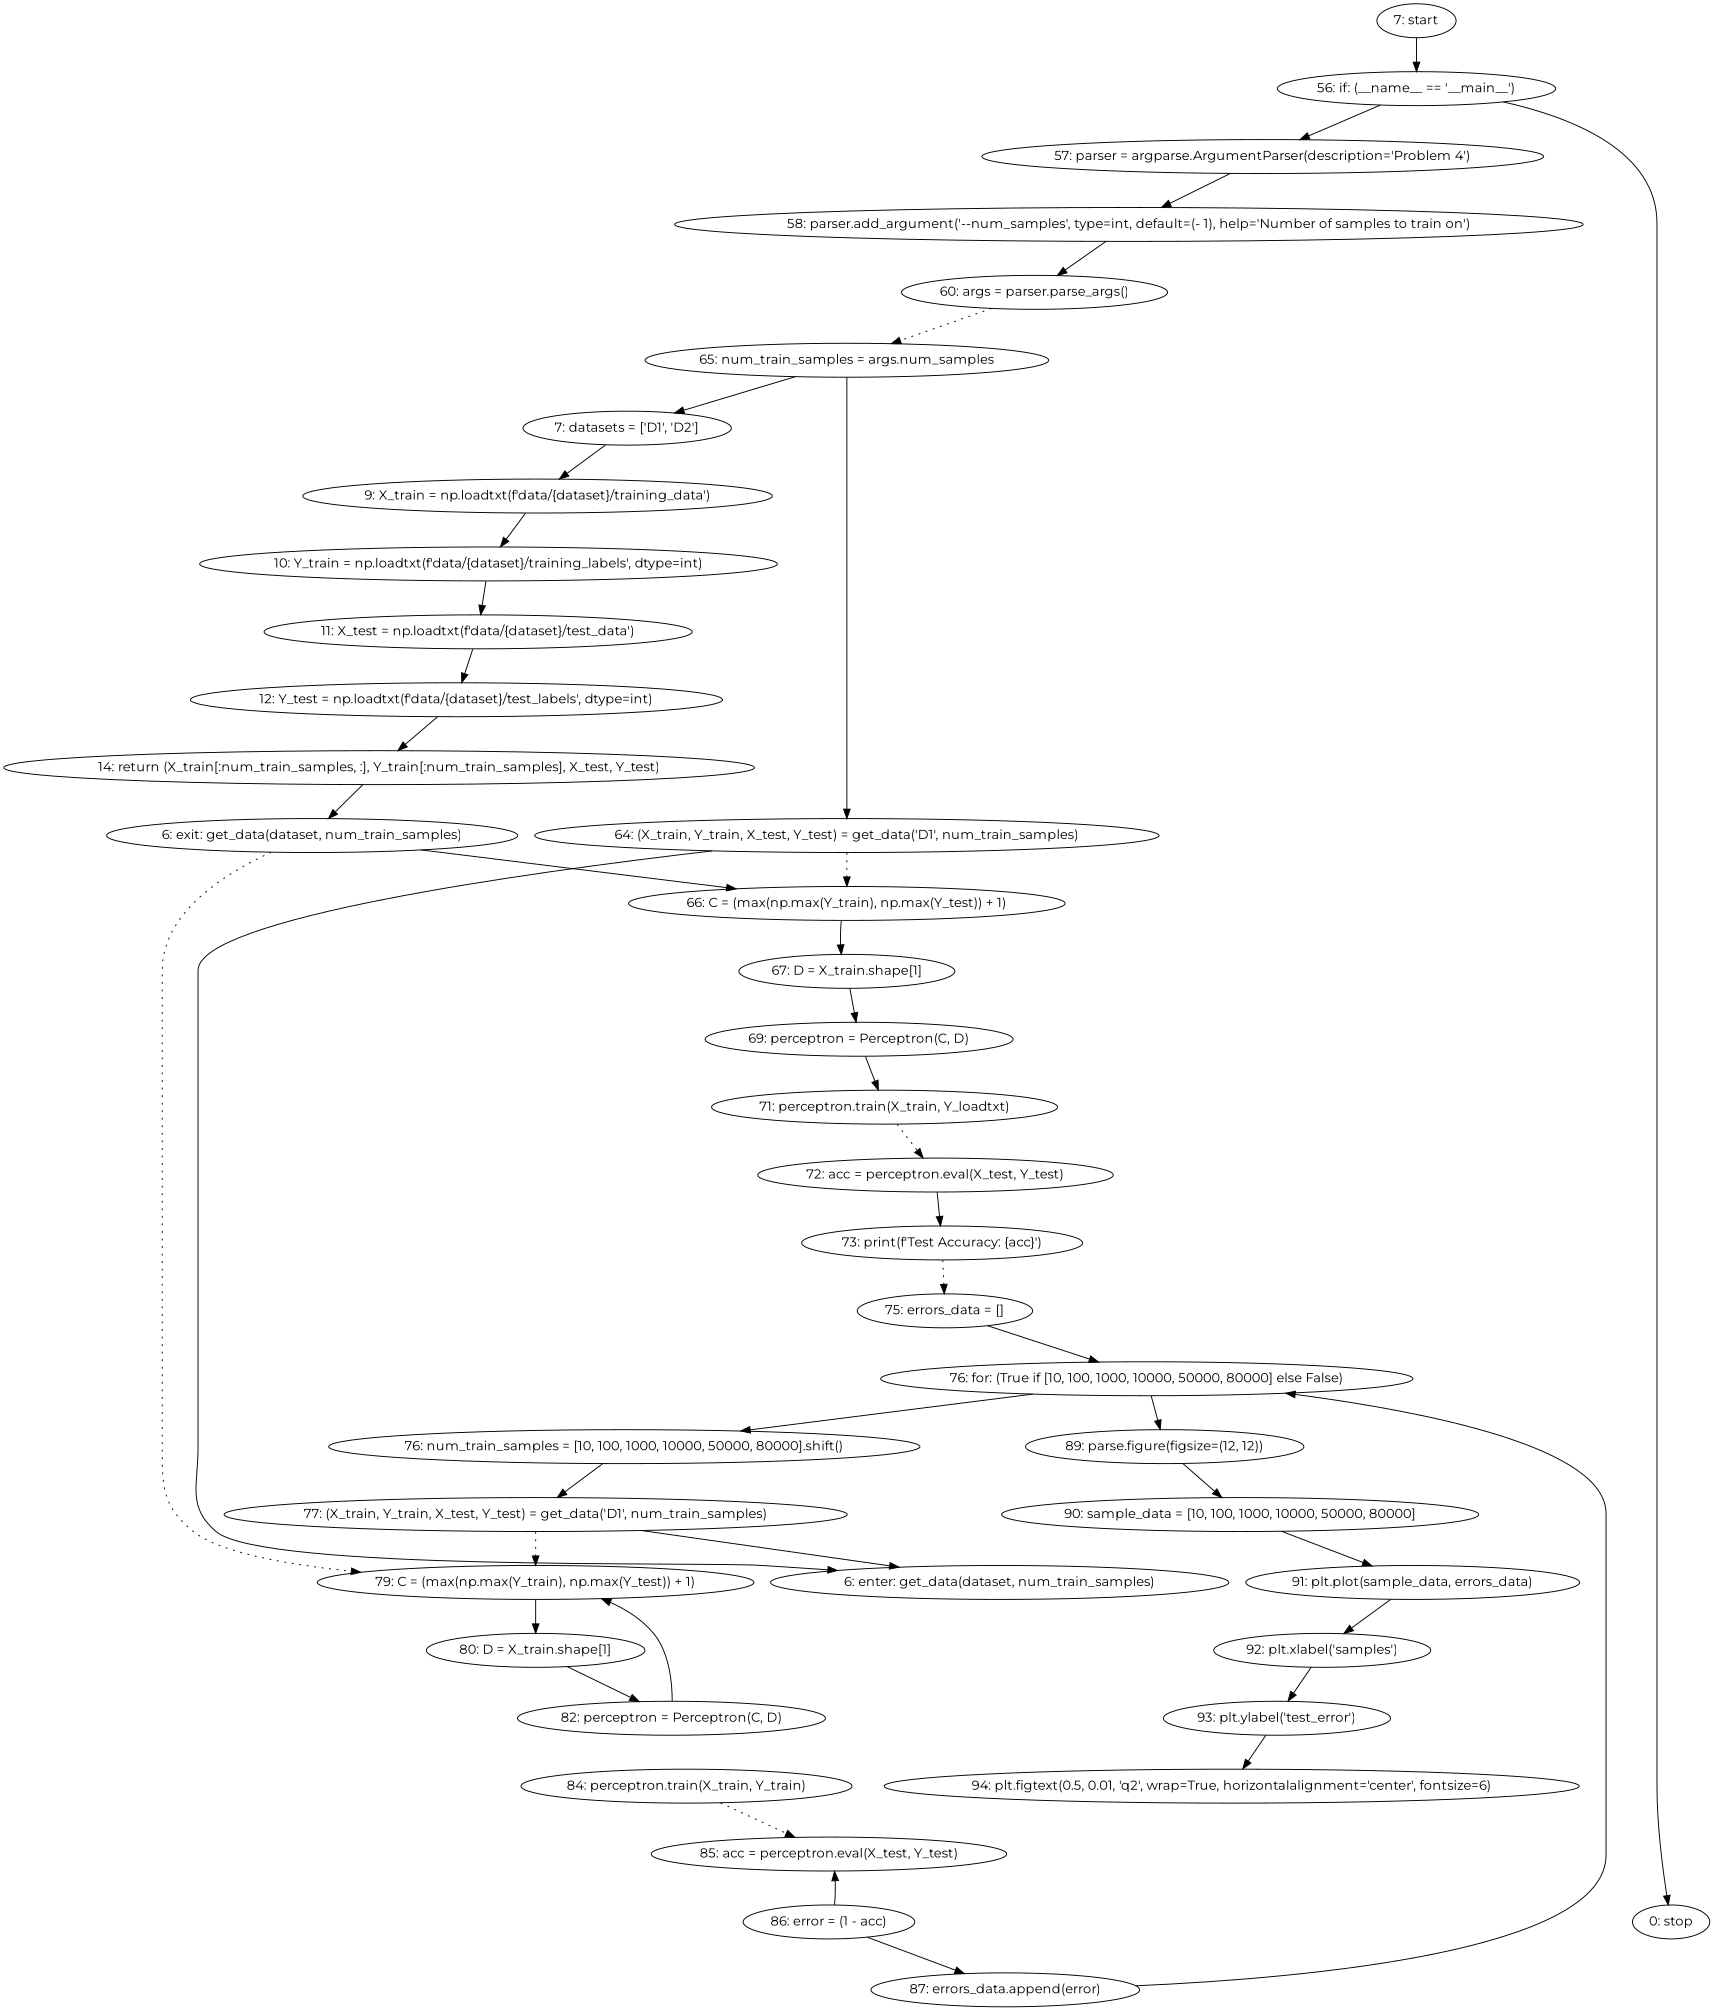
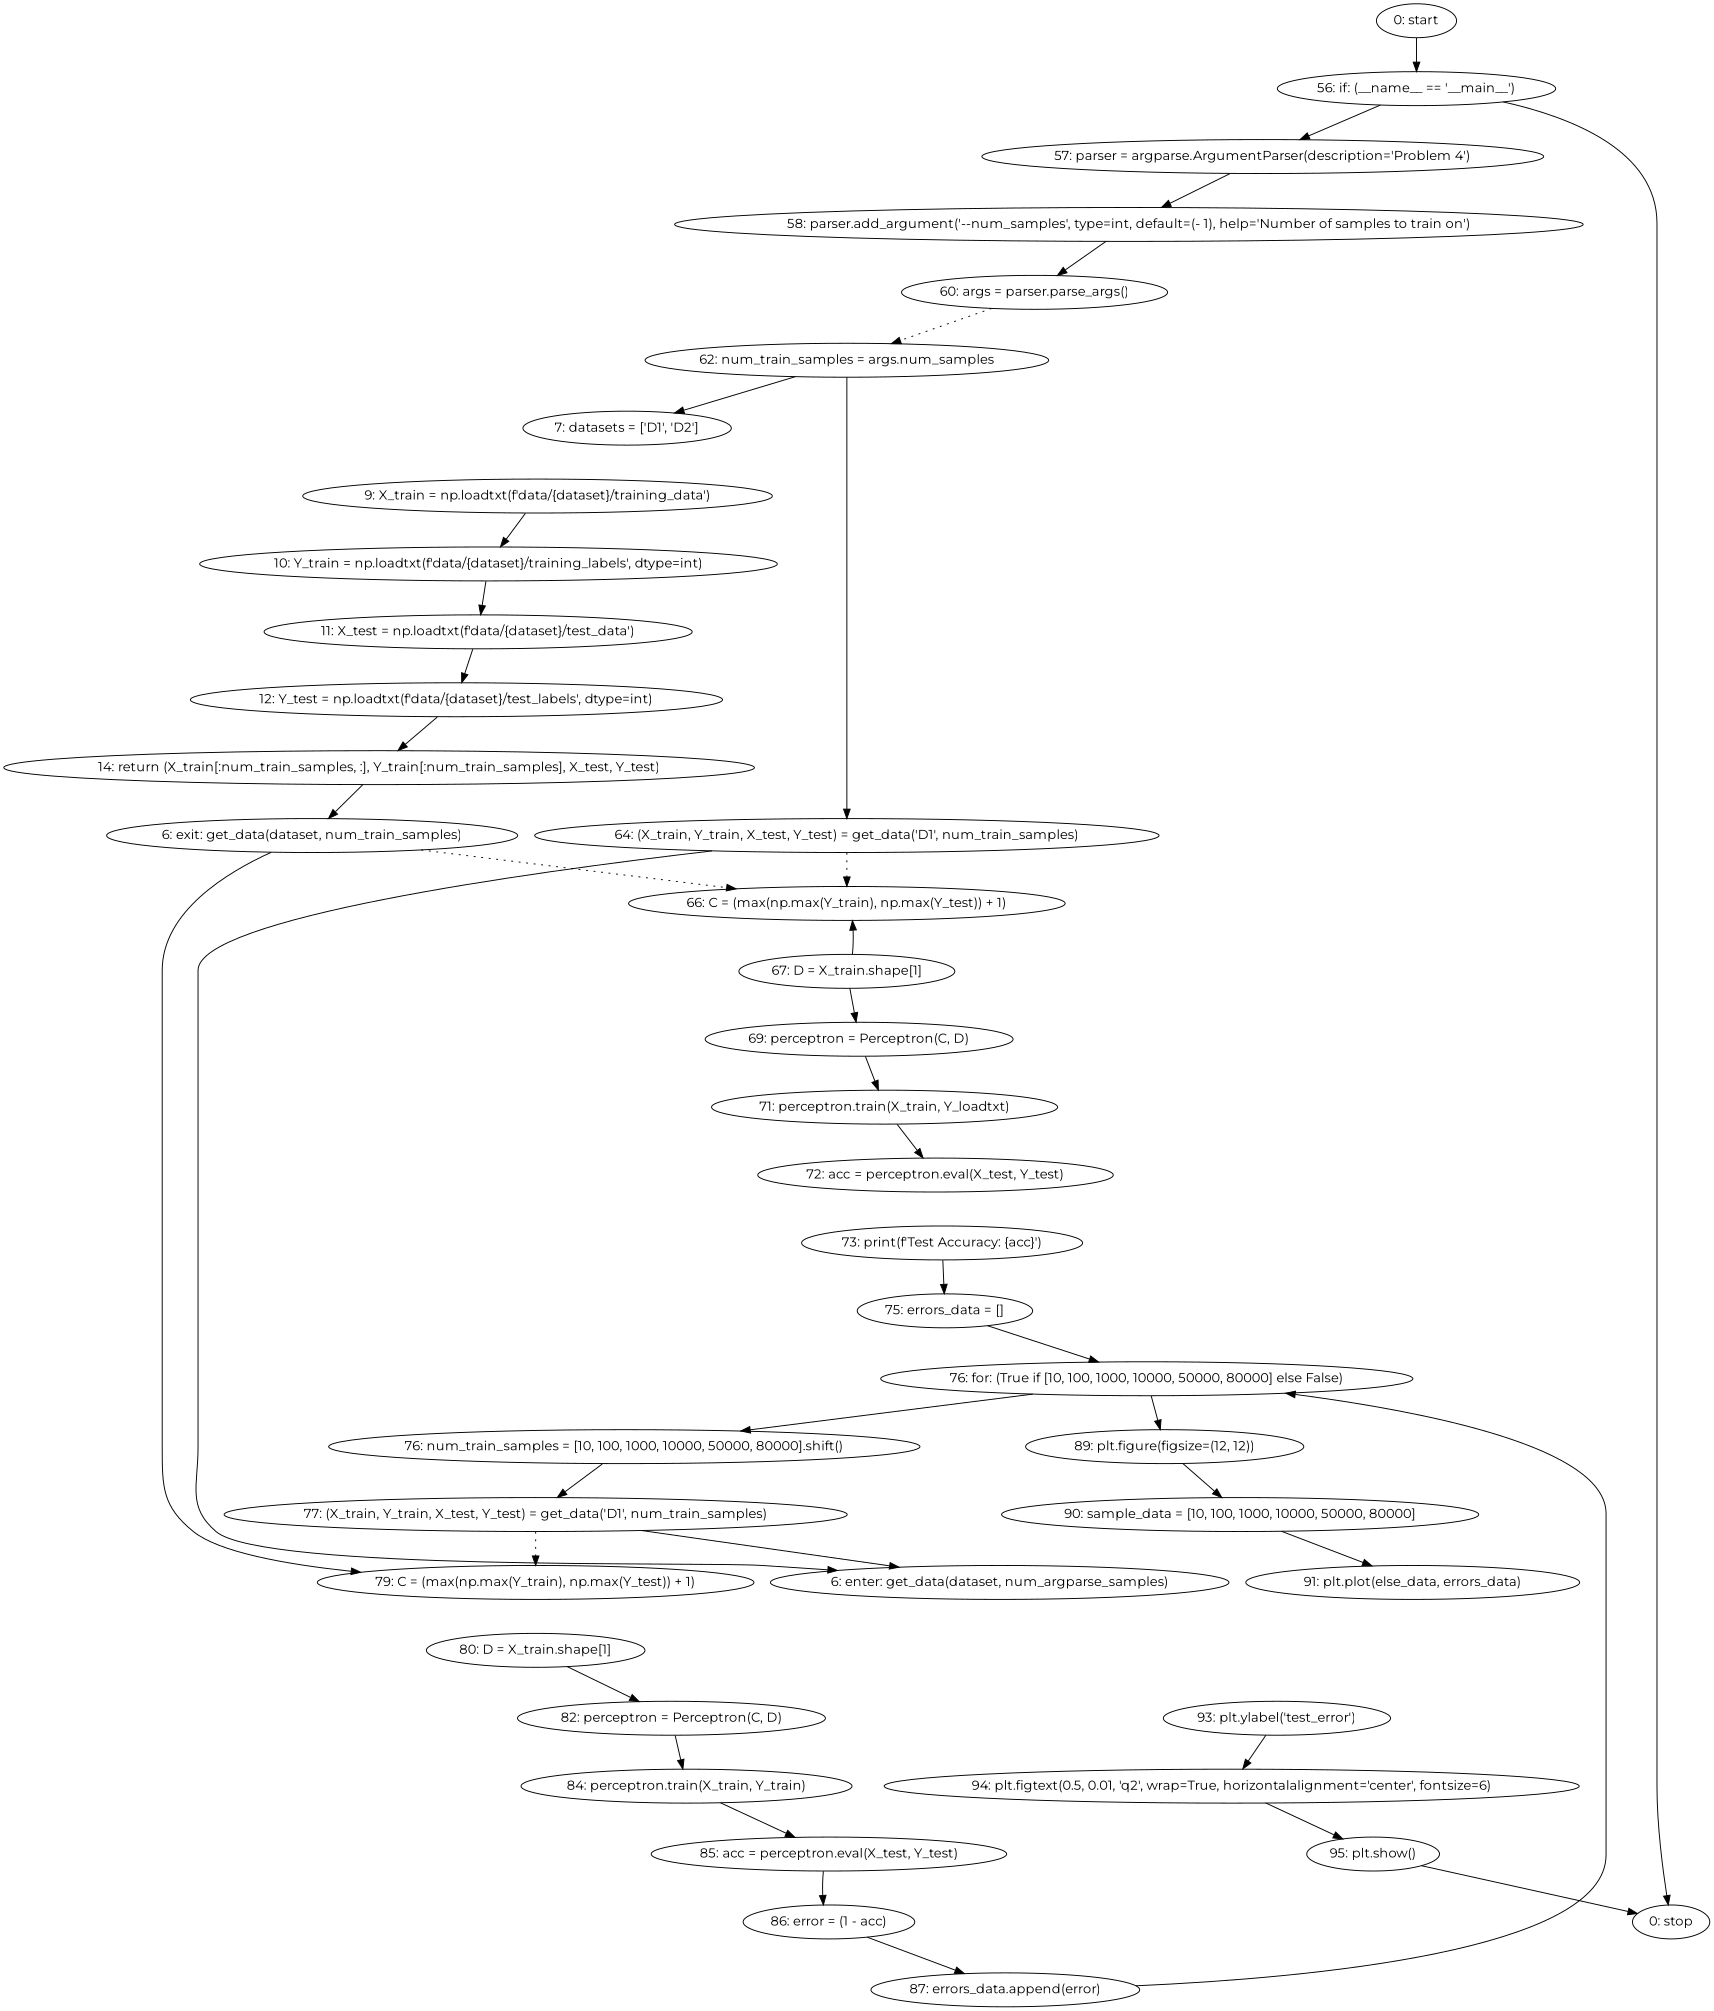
(1416, 21) -> (1416, 21)
(847, 360) -> (847, 360)
(586, 459) -> none
(597, 872) -> (597, 872)
(841, 933) -> (853, 942)
(907, 1137) -> (907, 1137)
(938, 1204) -> none
(162, 1253) -> (162, 1253)
(943, 1272) -> (943, 1272)
(1165, 1447) -> (1165, 1447)
(1000, 1582) -> (1000, 1582)
(1413, 1582) -> (1413, 1582)
(536, 1612) -> none
(659, 1641) -> (678, 1748)
(1322, 1650) -> none
(753, 1818) -> (753, 1818)
none -> (1373, 1854)
(835, 1893) -> (823, 1883)
